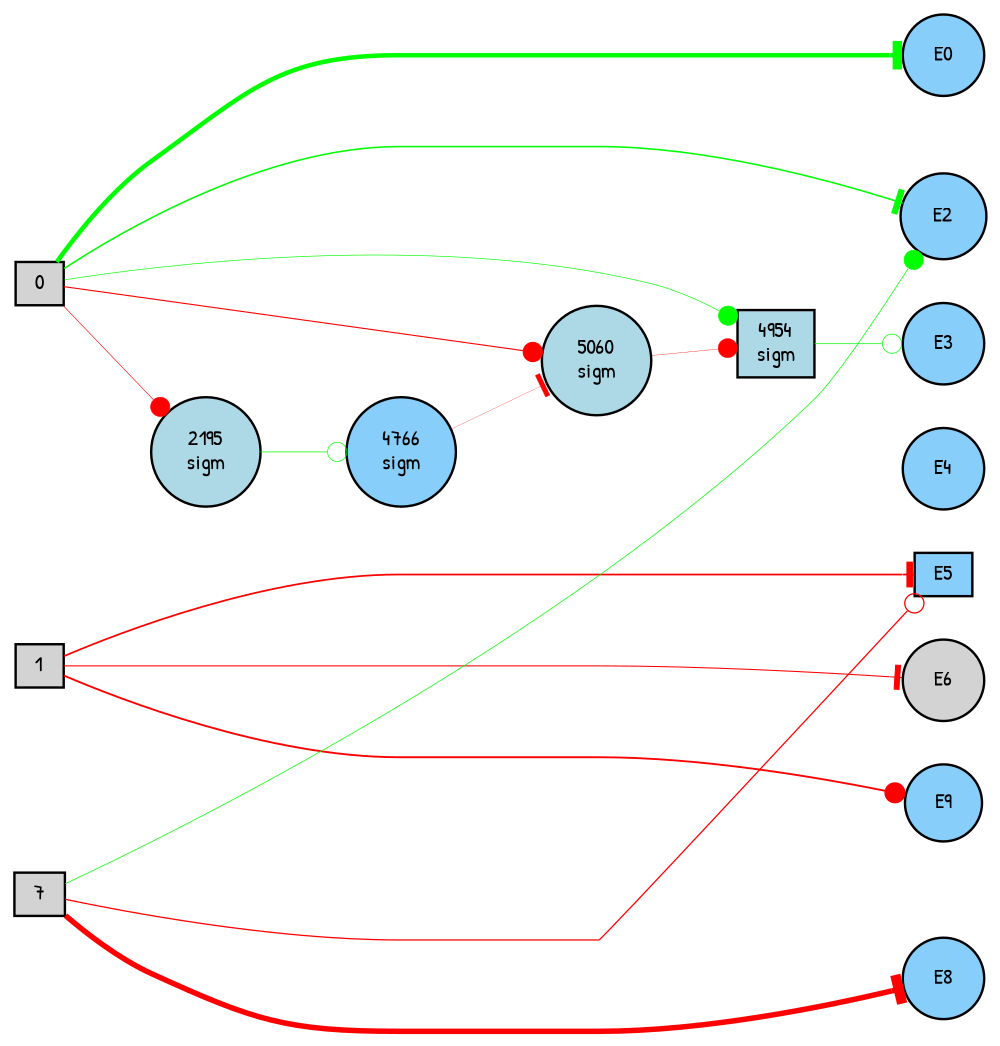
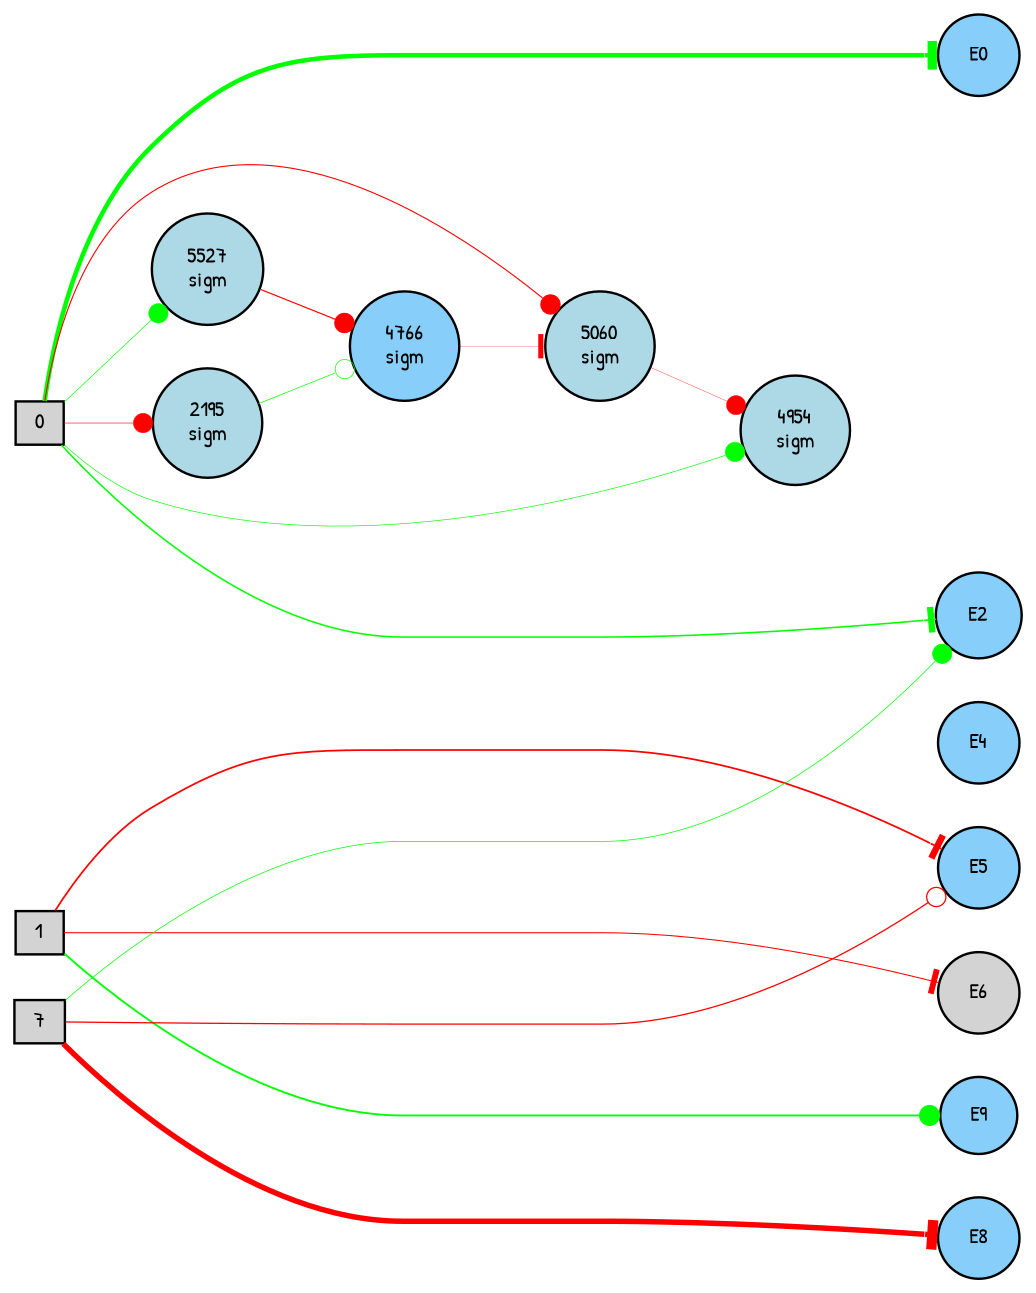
none -> (208, 269)
(776, 344) -> (795, 430)
(943, 344) -> none
(943, 575) -> (979, 868)
(470, 757) -> (470, 1115)
